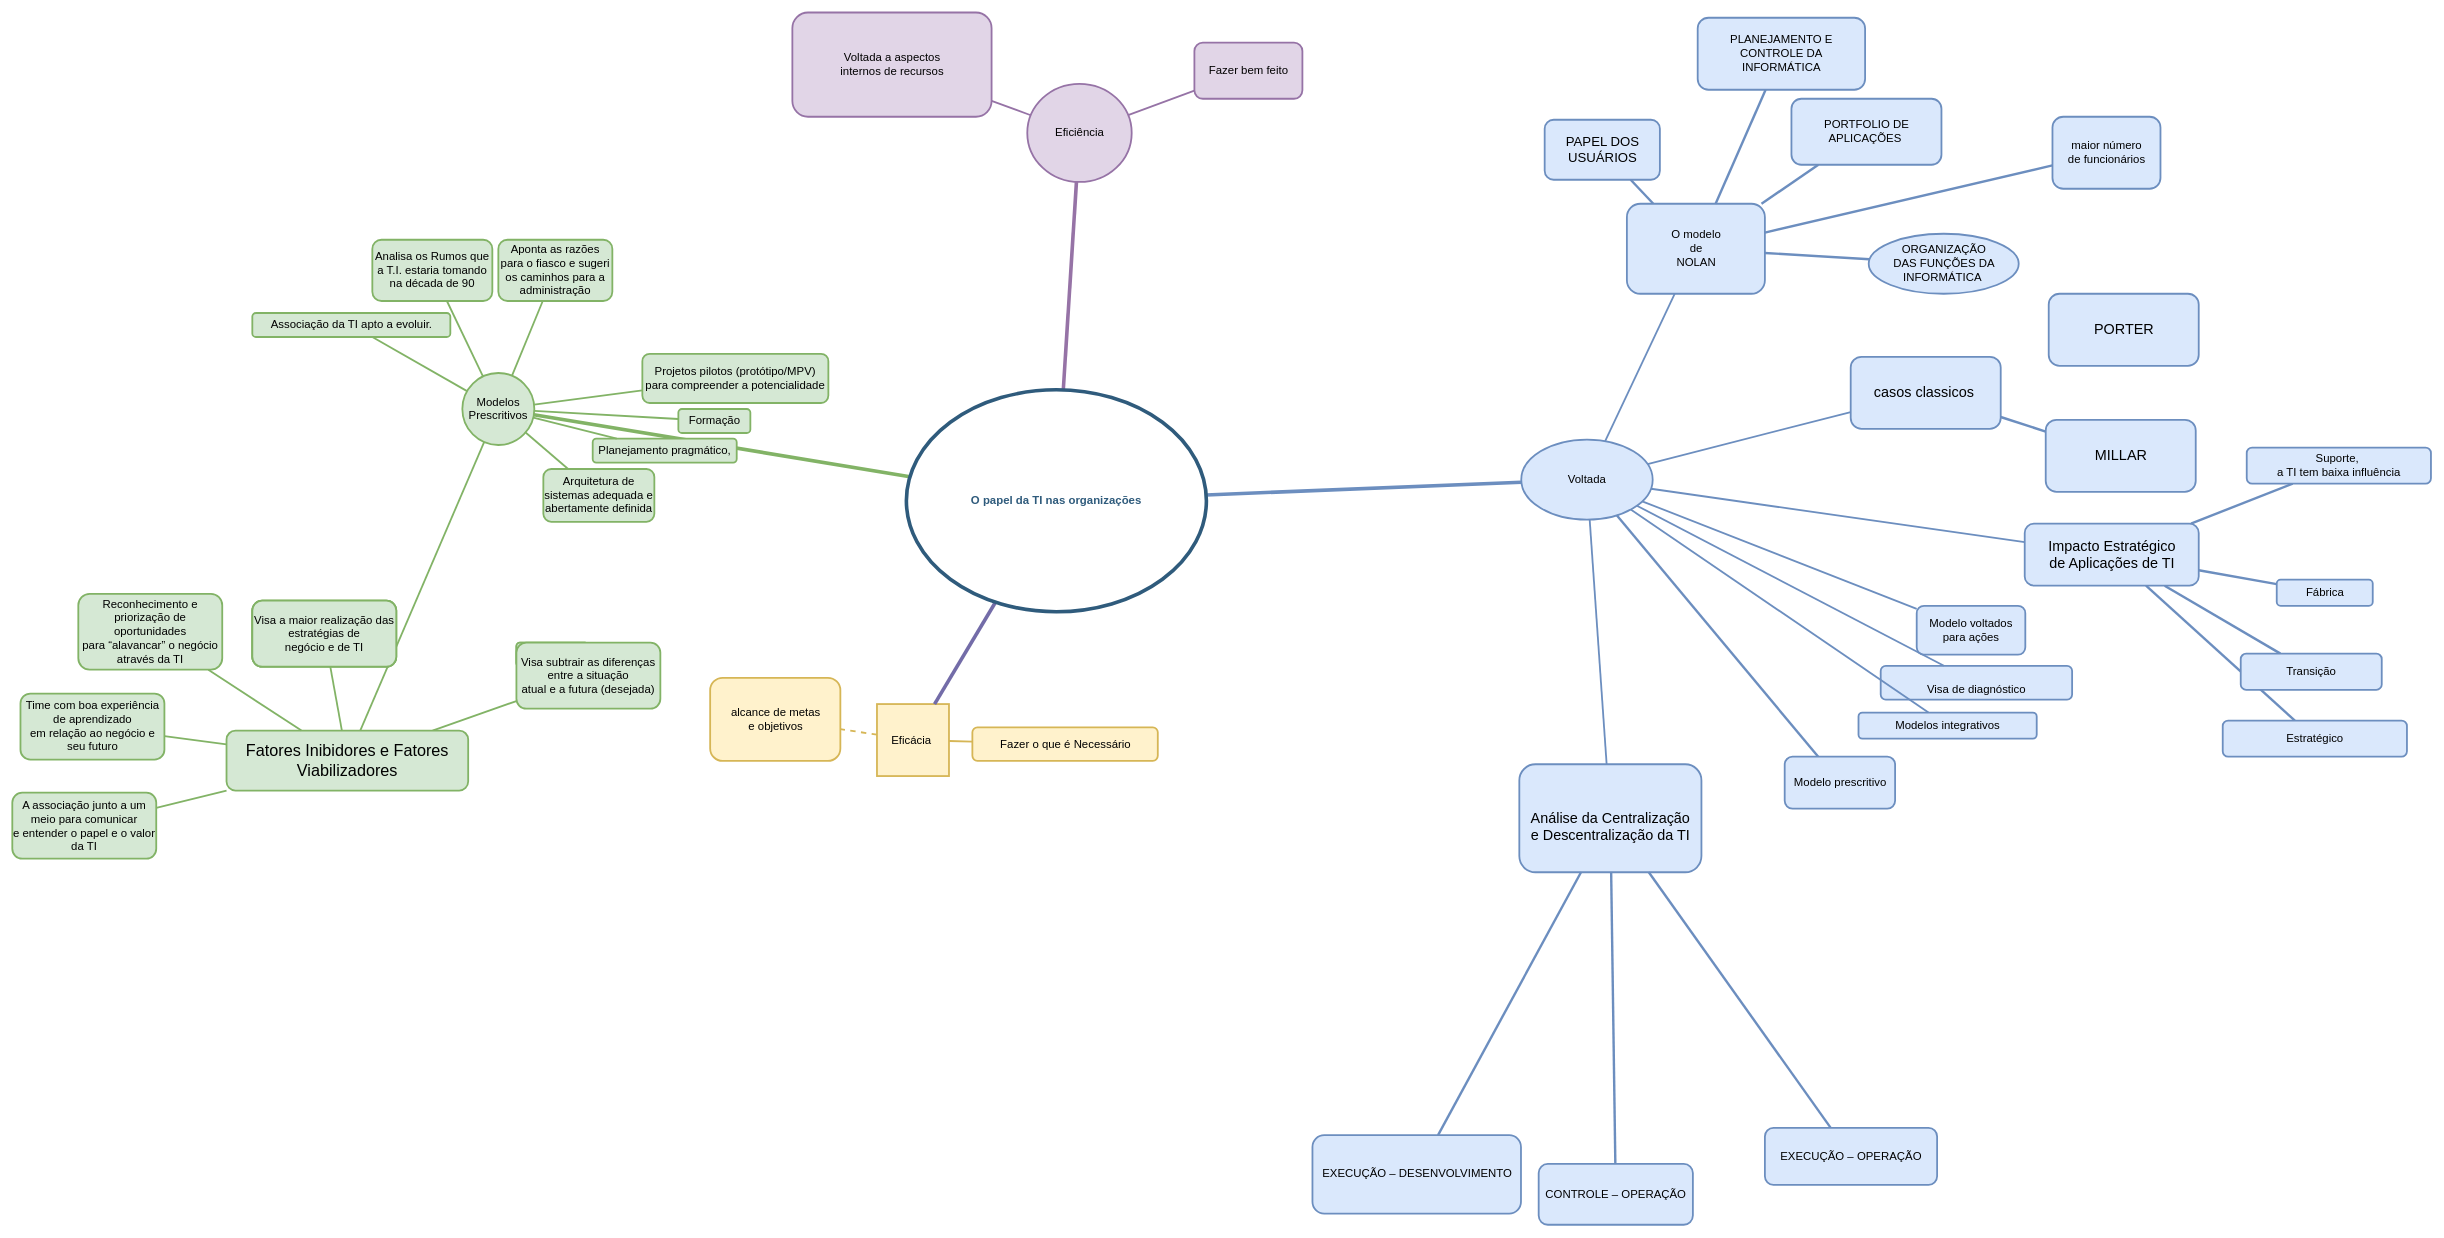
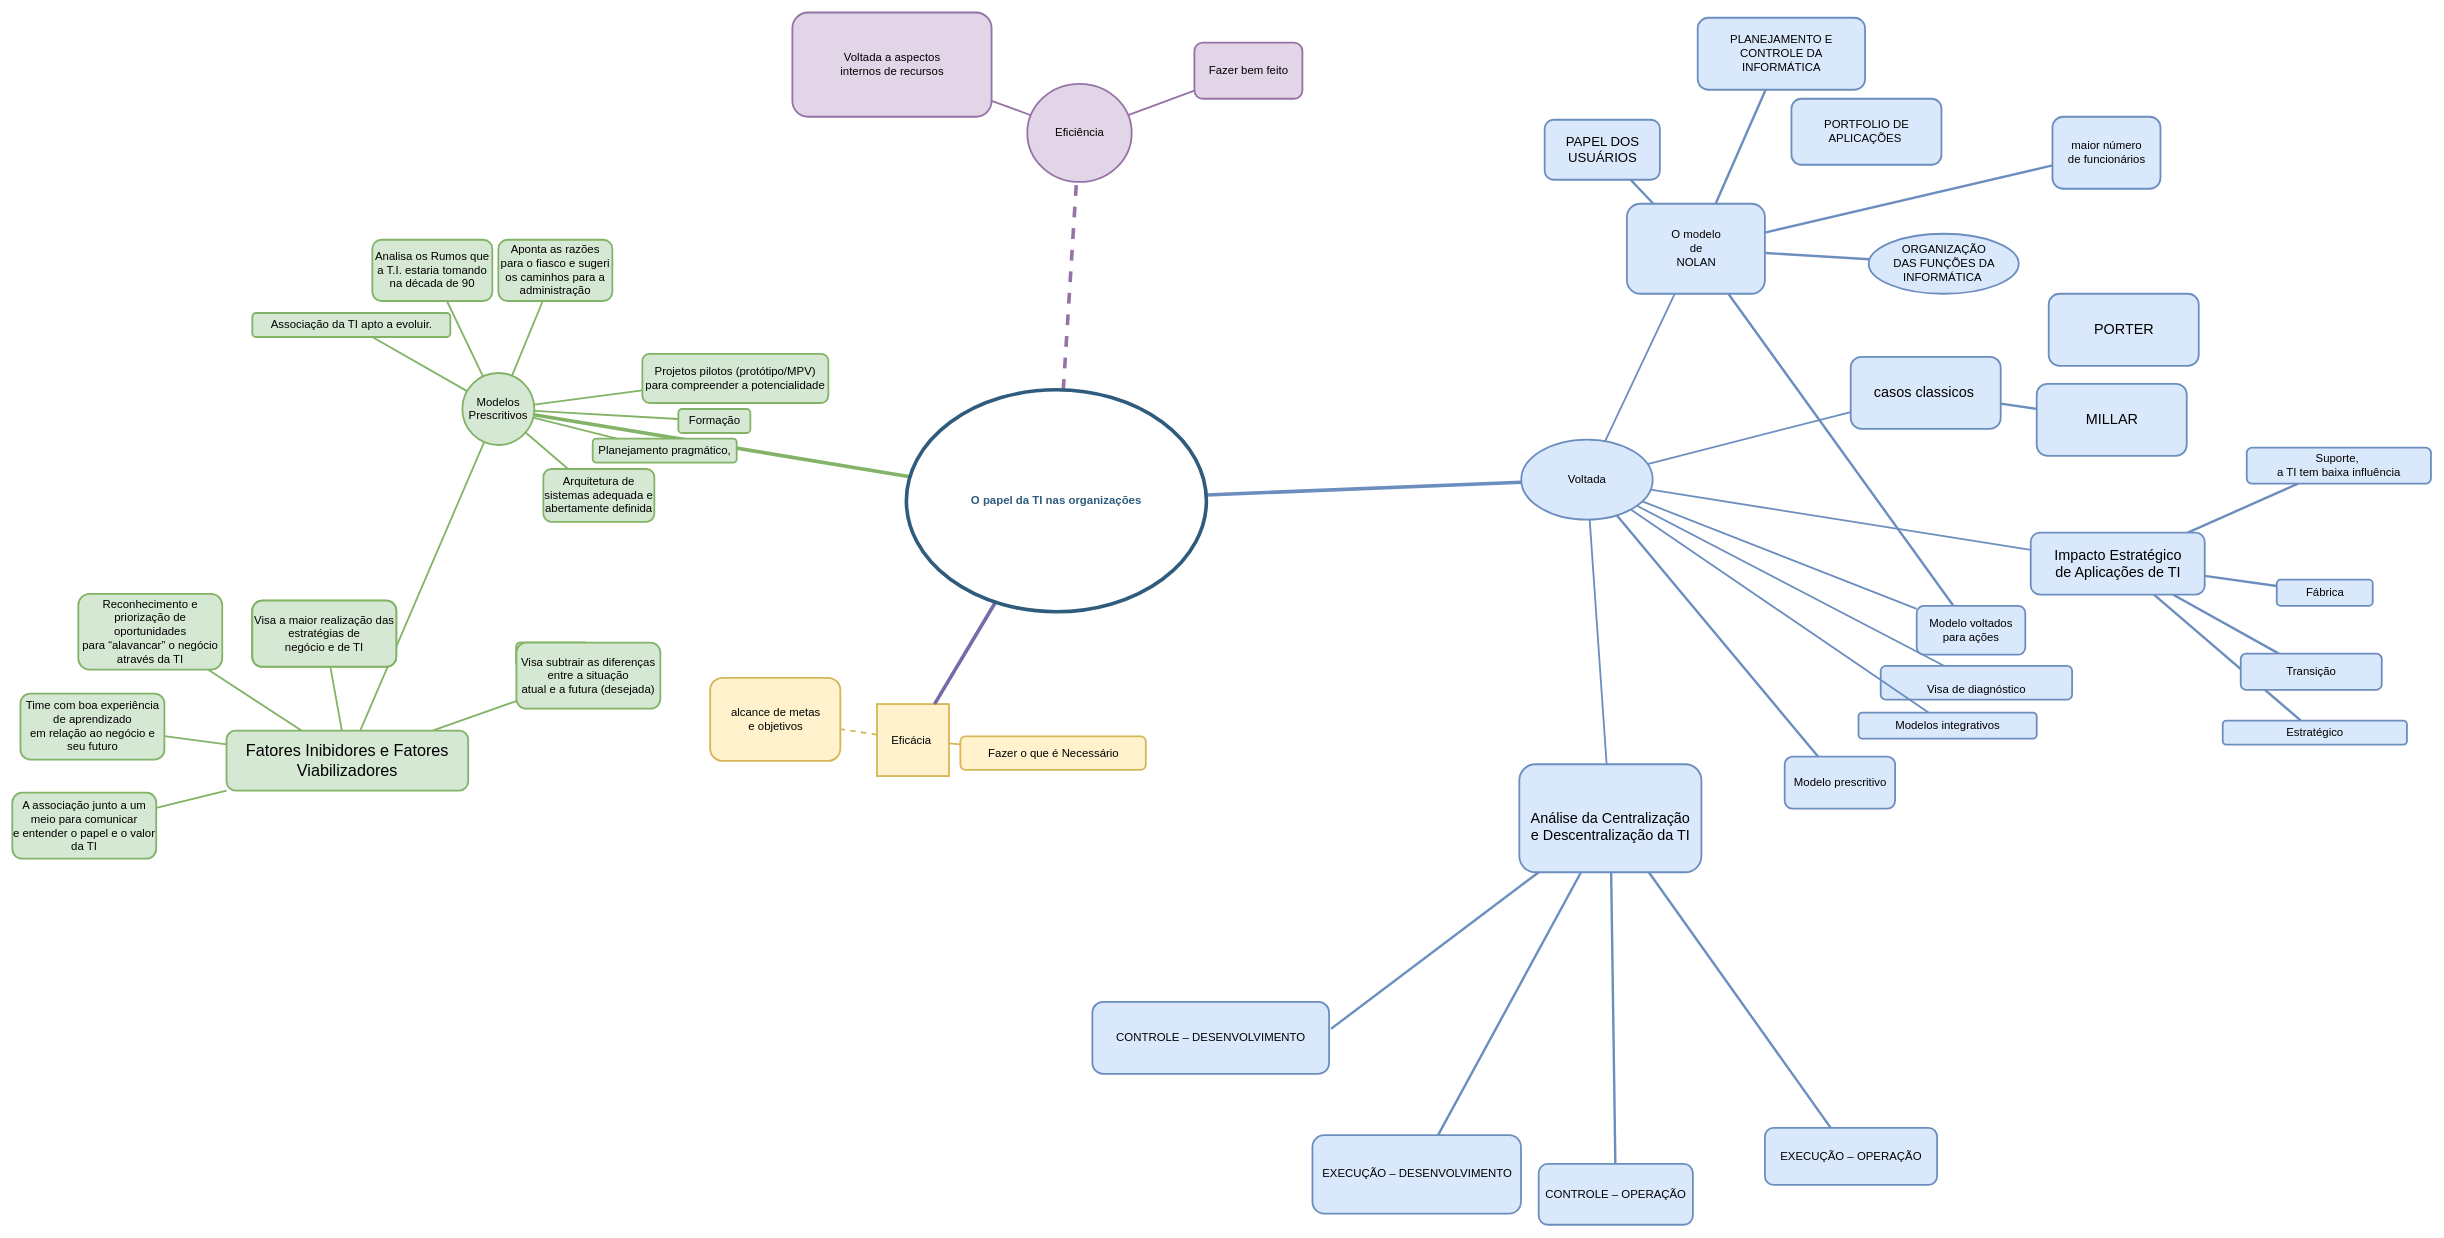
(1790, 184) -> (1841, 450)
(1065, 366) -> (1065, 366)
(2121, 456) -> (2112, 420)
(2112, 555) -> (2118, 564)
(2315, 739) -> (2315, 732)
(1065, 744) -> (1053, 753)
none -> (1435, 950)
none -> (1211, 1038)
